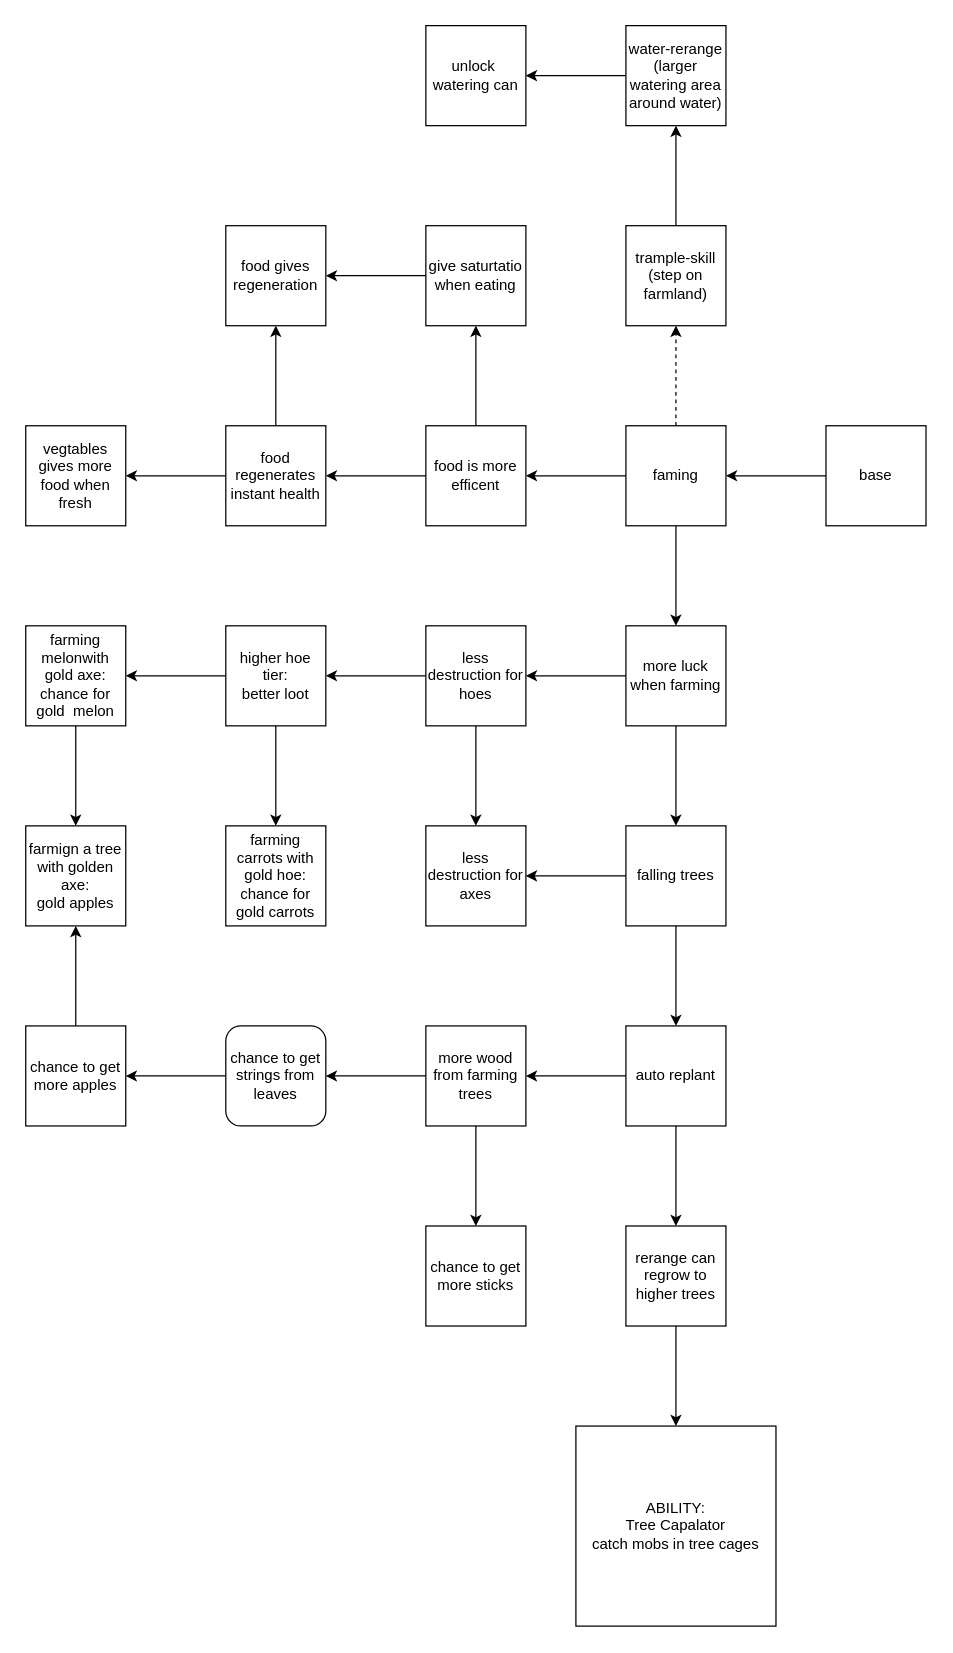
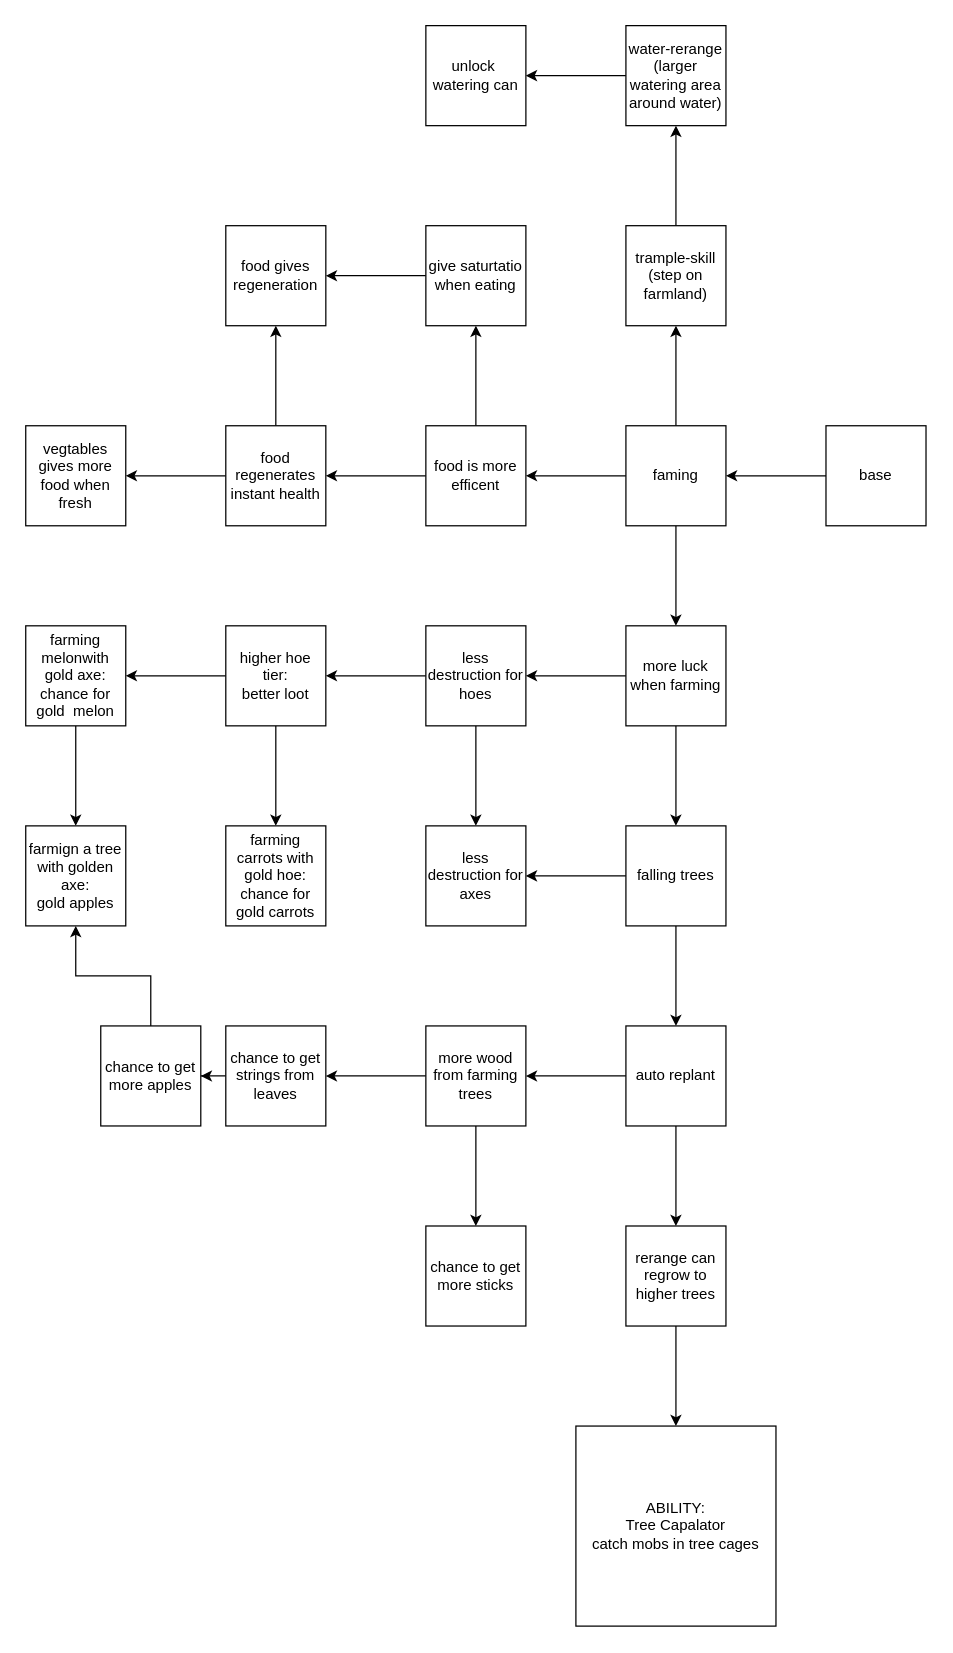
(676, 379) -> (676, 379)
(76, 1076) -> (151, 1076)
(276, 1076) -> (276, 1076)
